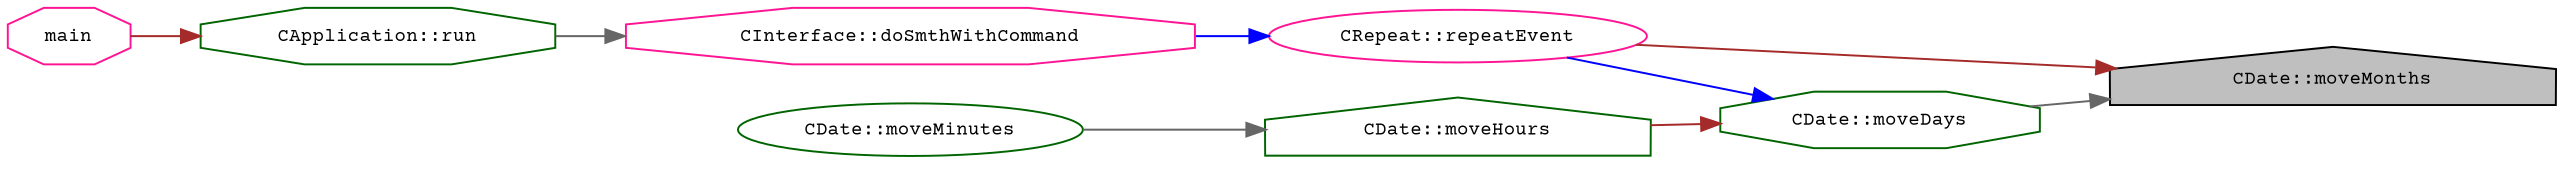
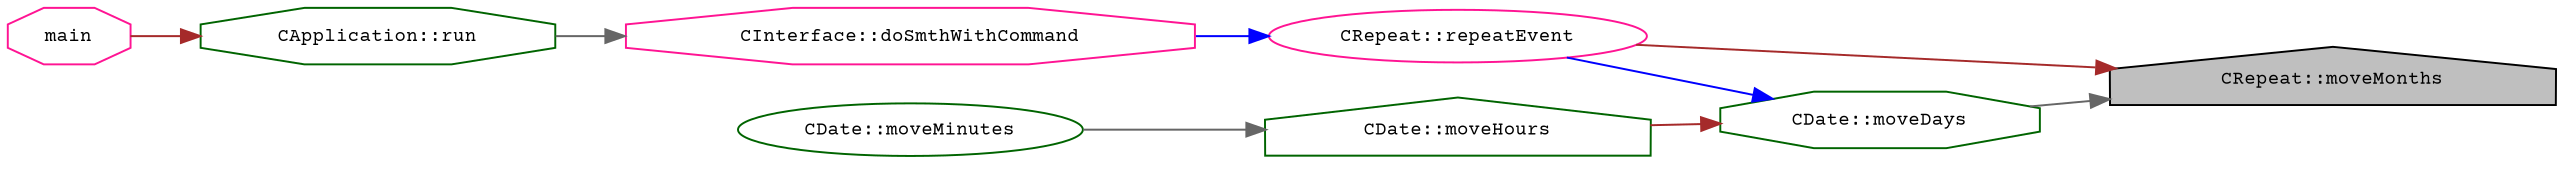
(2333, 79) -> (2333, 79)
